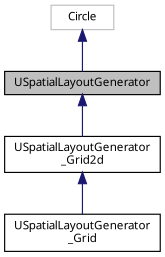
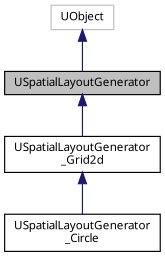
(82, 17) -> (82, 17)
(82, 233) -> (82, 233)
